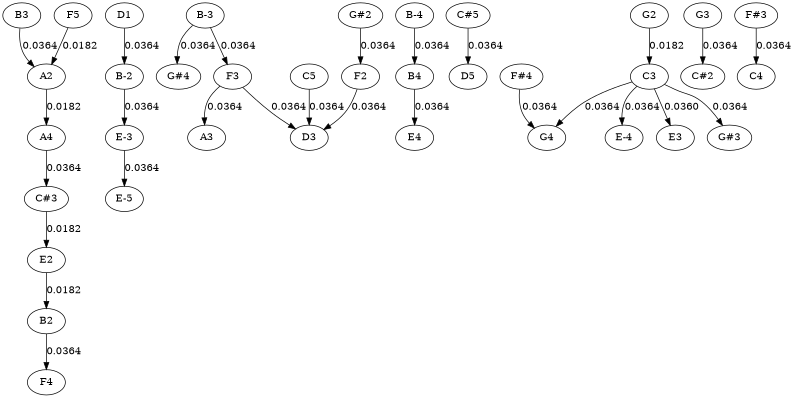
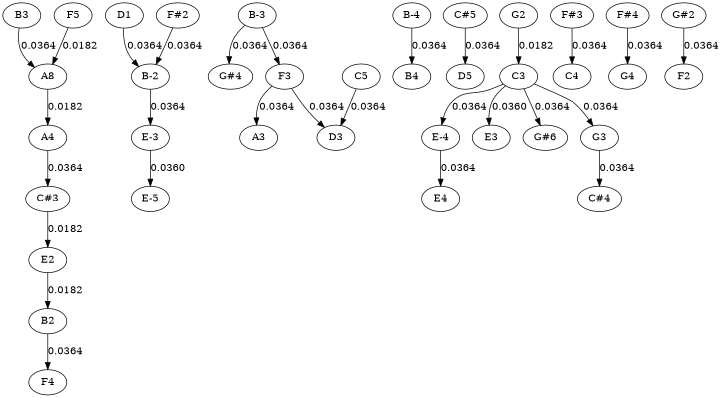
none -> (178, 15)
(46, 77) -> (48, 77)
(703, 77) -> (599, 199)
(594, 97) -> (565, 98)
(415, 104) -> (441, 165)
(347, 110) -> none
(729, 138) -> (545, 138)
(142, 168) -> (168, 168)
